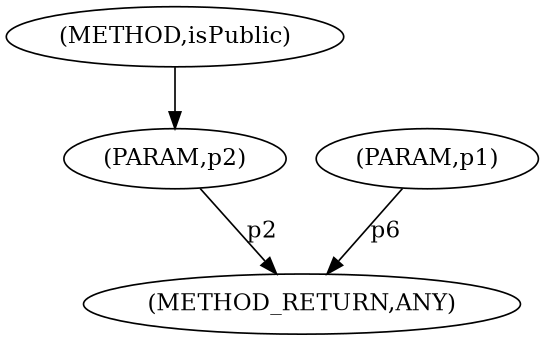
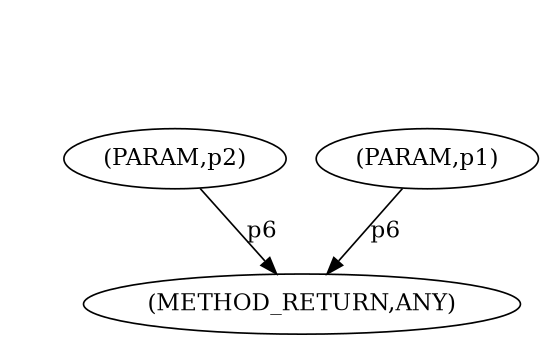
(175, 37) -> none
(263, 231) -> (263, 231)
